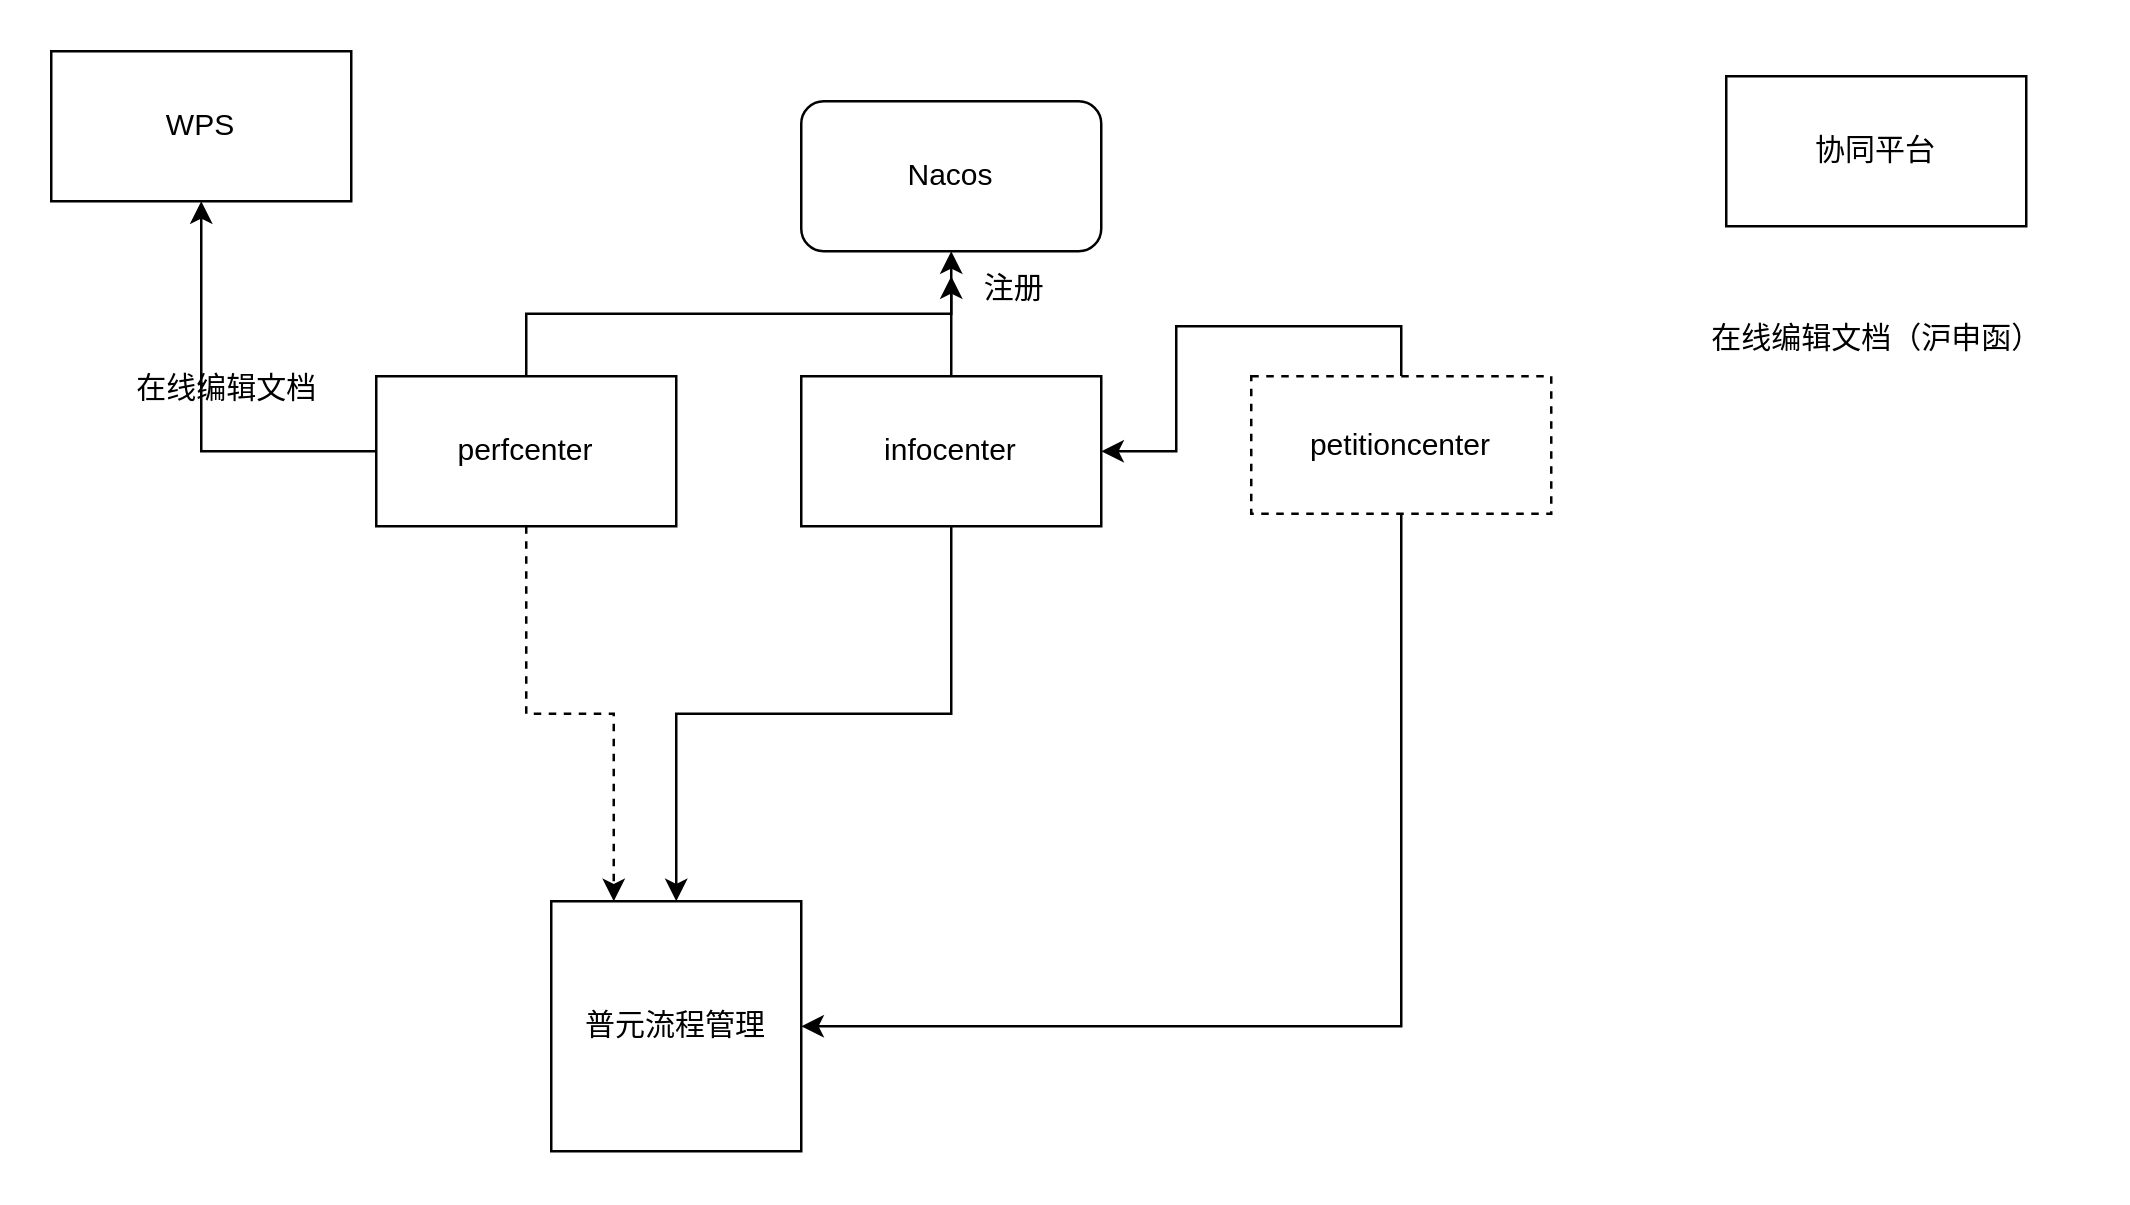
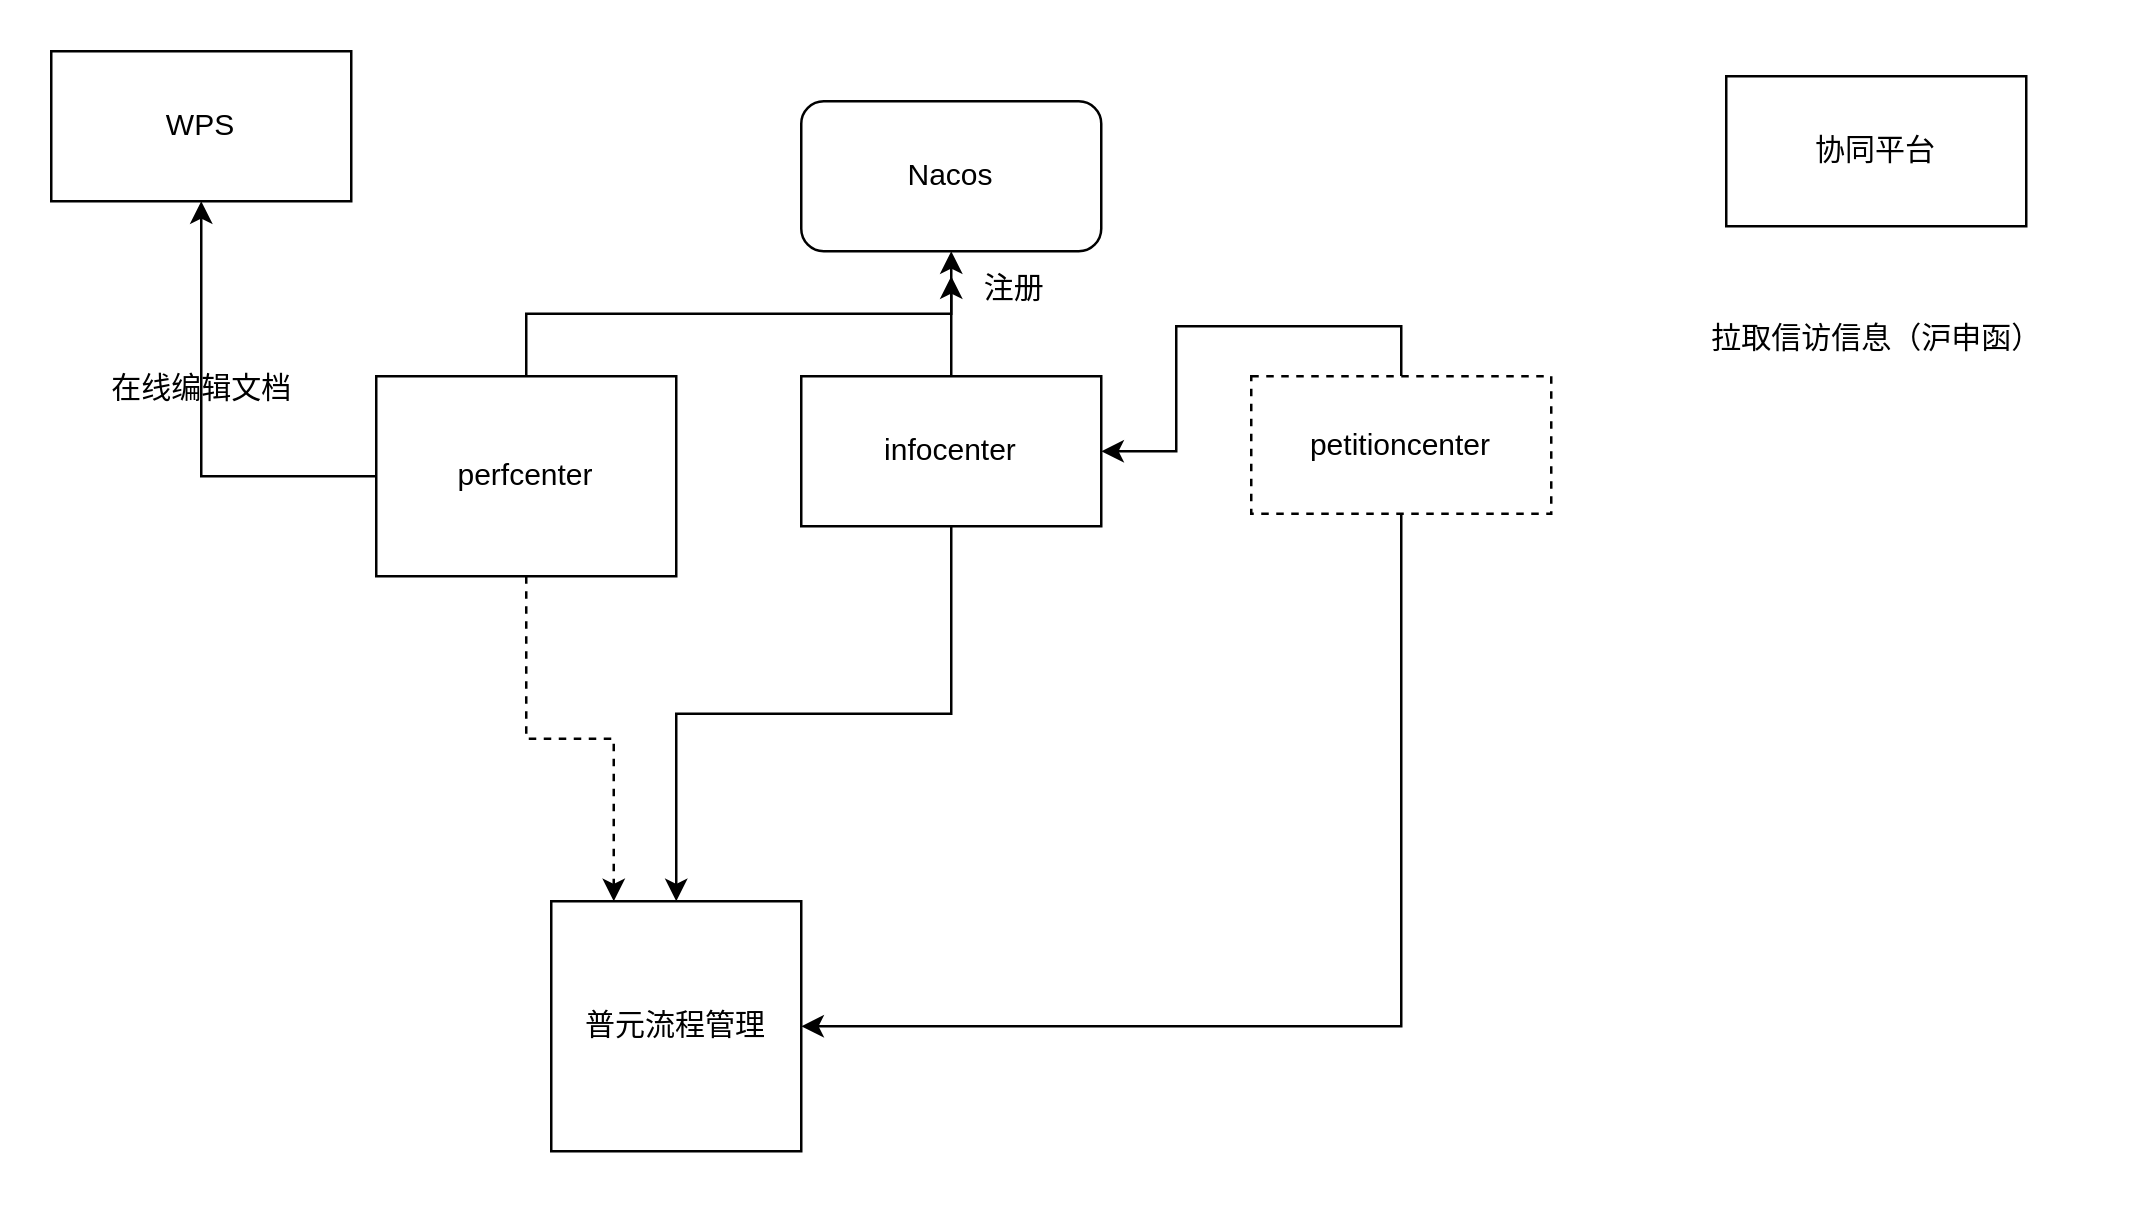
(1878, 339) -> (1878, 339)
(226, 389) -> (201, 389)
(526, 451) -> (526, 476)
